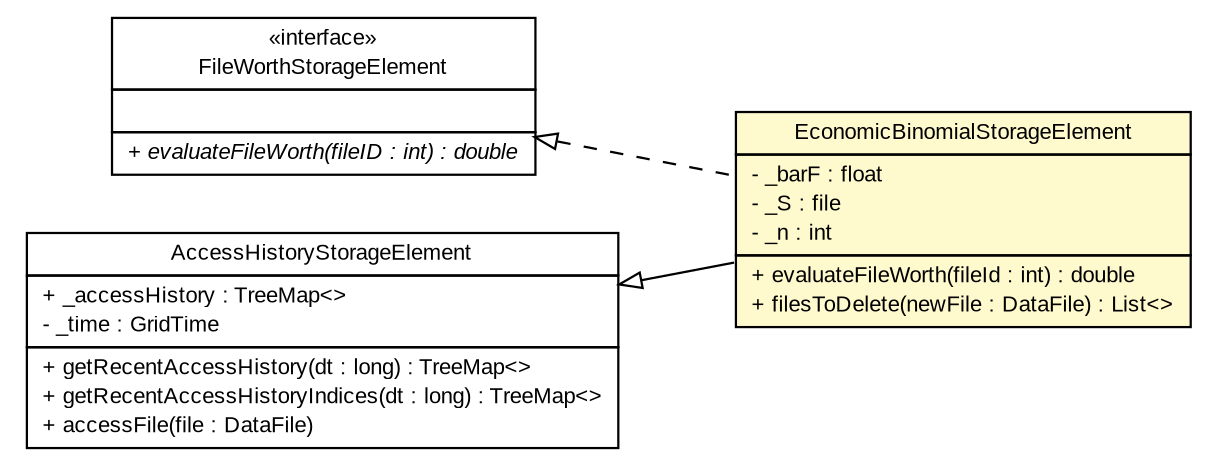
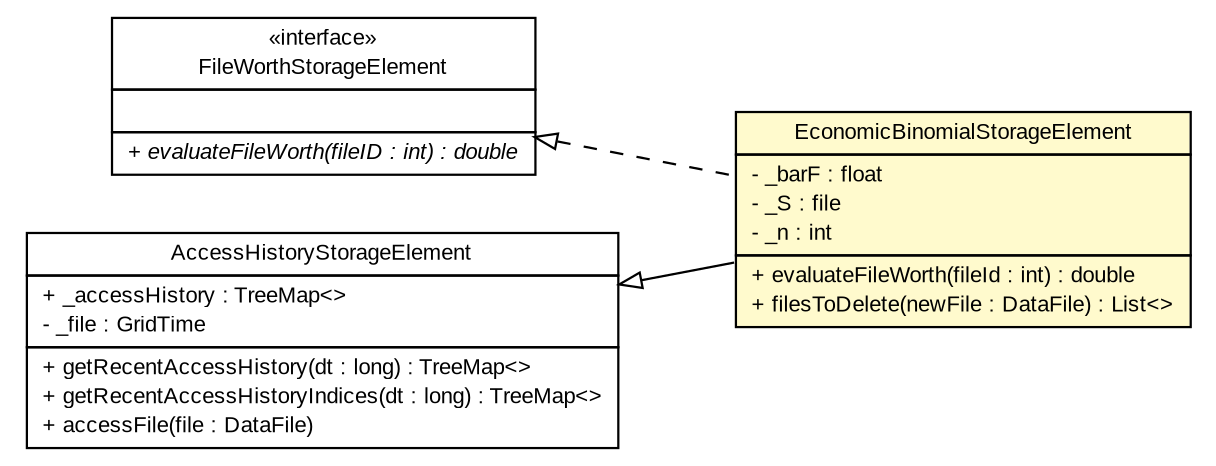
(131, 325) -> (124, 325)
